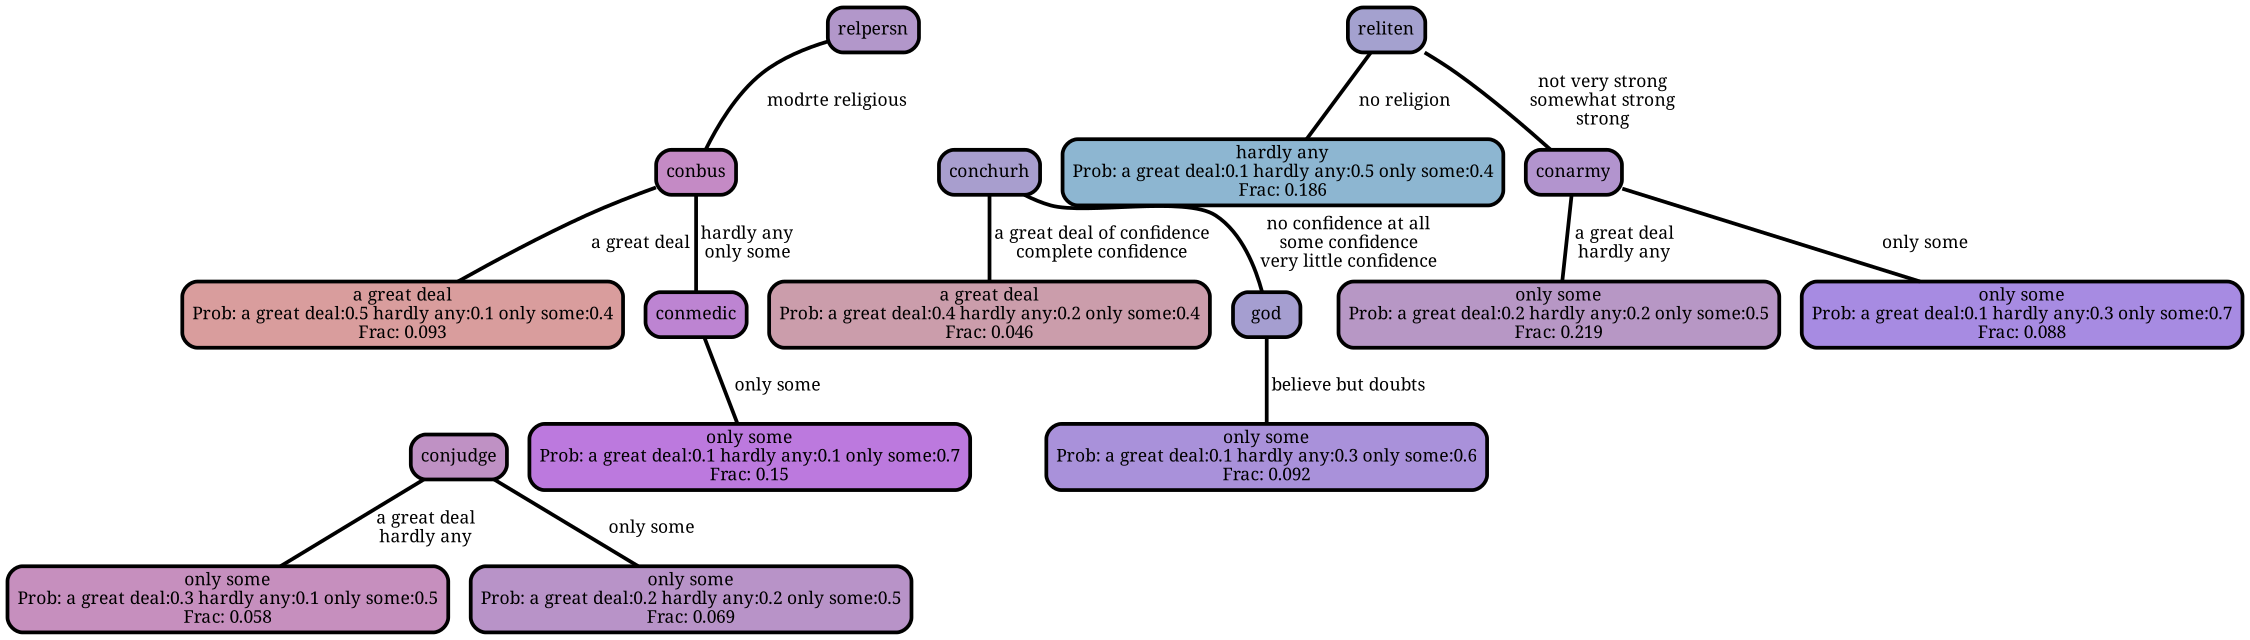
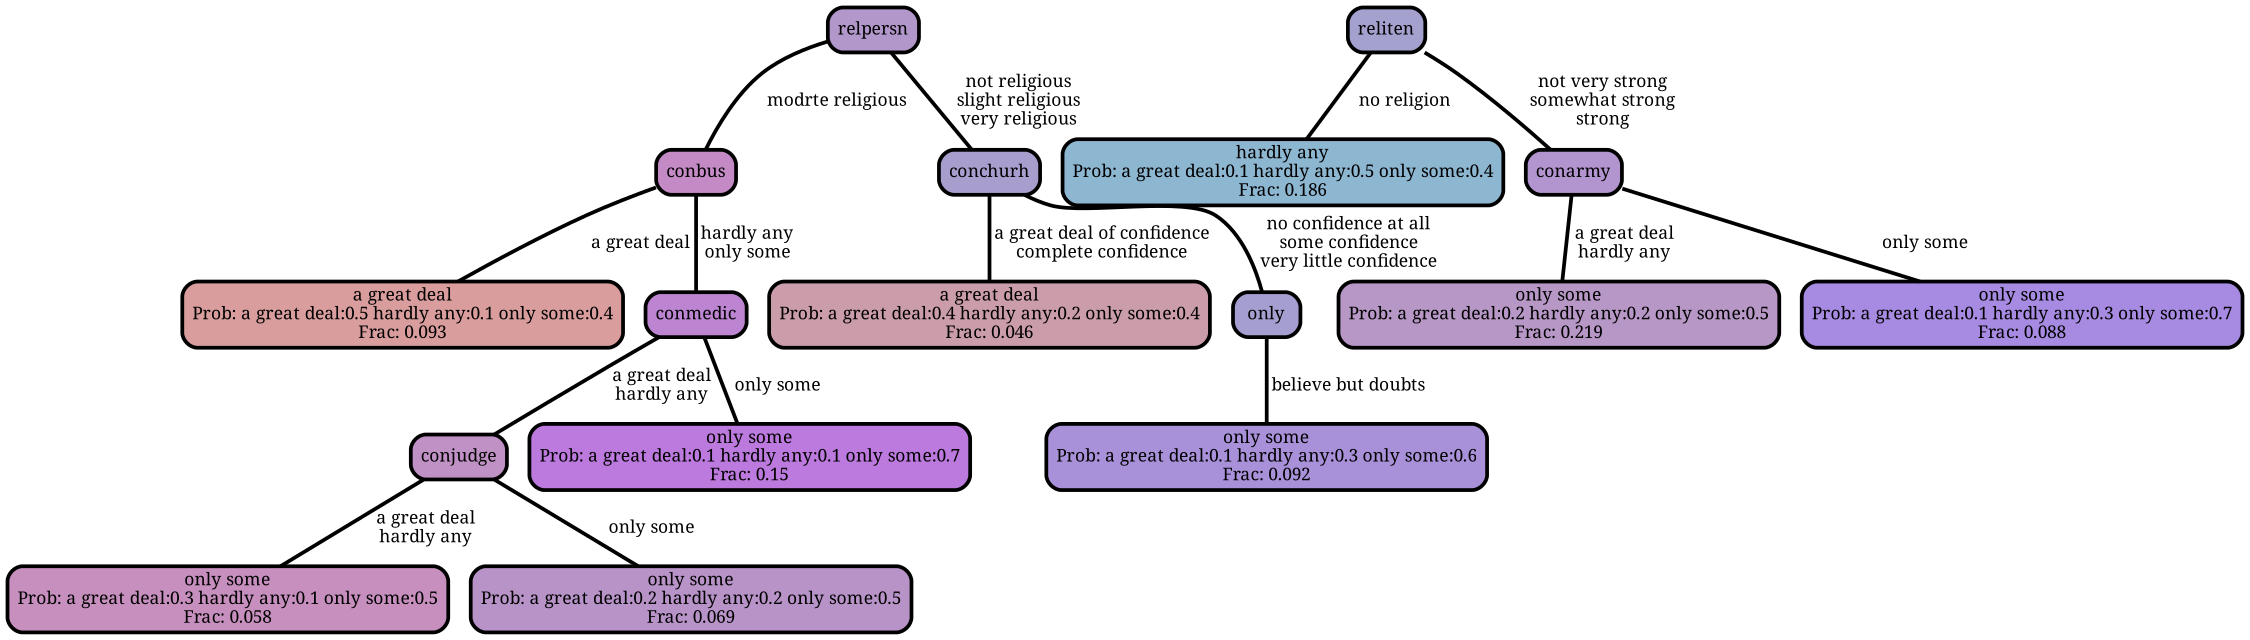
none -> (931, 101)
(1267, 315) -> (1267, 315)
none -> (576, 385)
